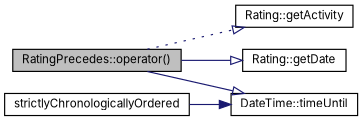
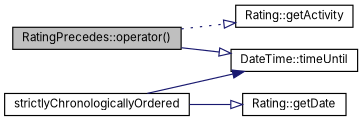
(206, 60) -> (210, 104)
